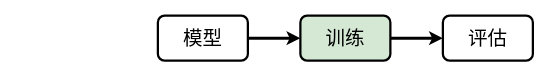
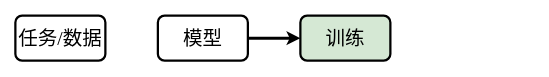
none -> (60, 38)
(412, 38) -> none
(488, 38) -> none
